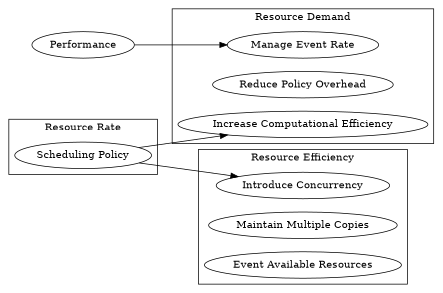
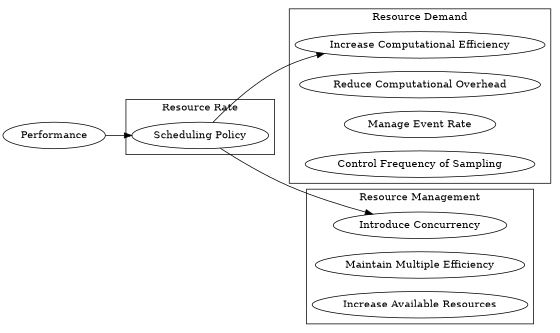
(177, 45) -> (115, 135)
(303, 85) -> (420, 85)
(303, 158) -> (420, 198)
none -> (420, 164)
(303, 225) -> (420, 265)
(303, 265) -> (420, 305)
